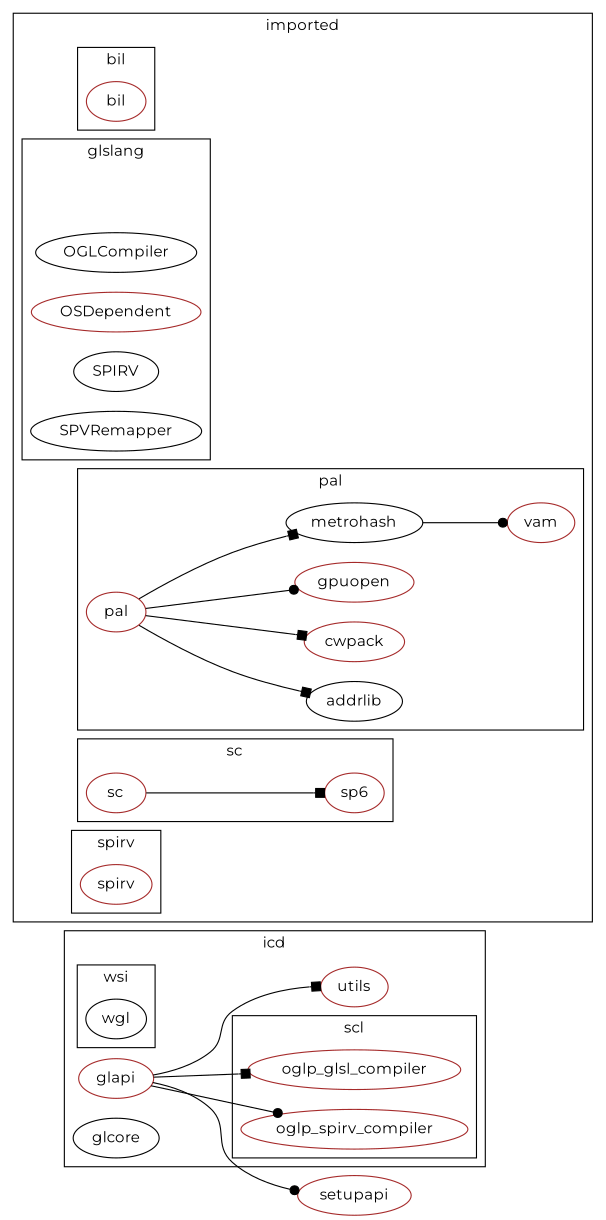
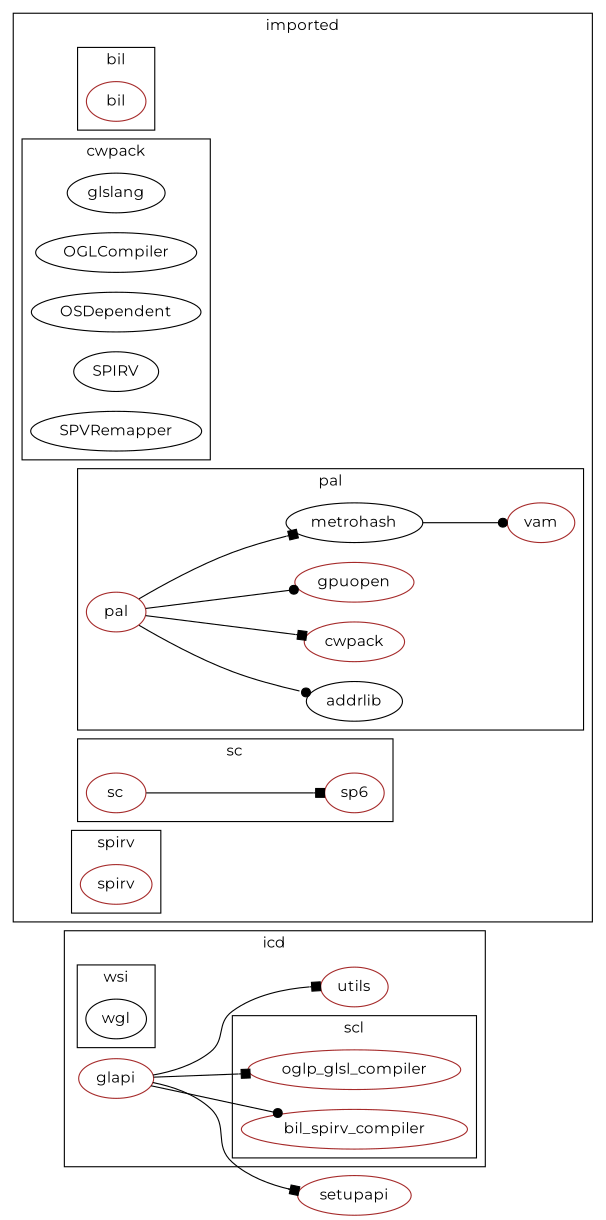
(116, 152) -> (116, 152)
none -> (116, 193)
(116, 312) -> (116, 312)
(216, 665) -> (216, 665)
(354, 1129) -> (354, 1129)
(221, 1136) -> (221, 1136)
(116, 1138) -> none
